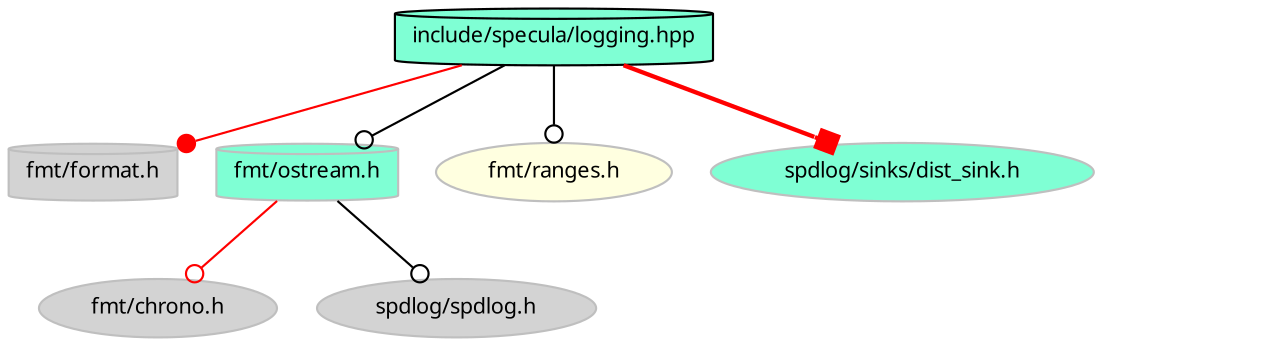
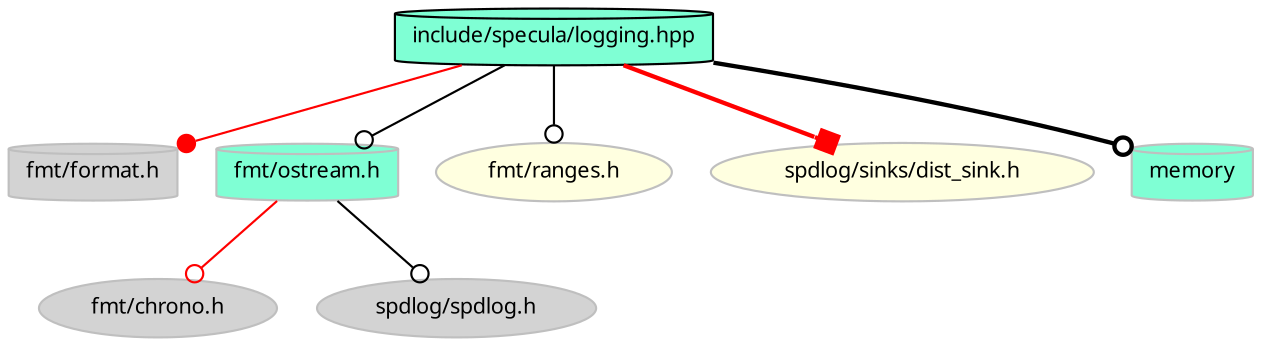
(902, 172) -> (902, 172)
none -> (1192, 172)
